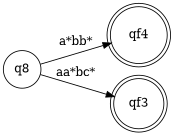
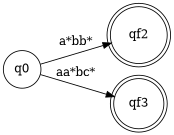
(139, 35) -> (139, 35)
(22, 69) -> (22, 69)
